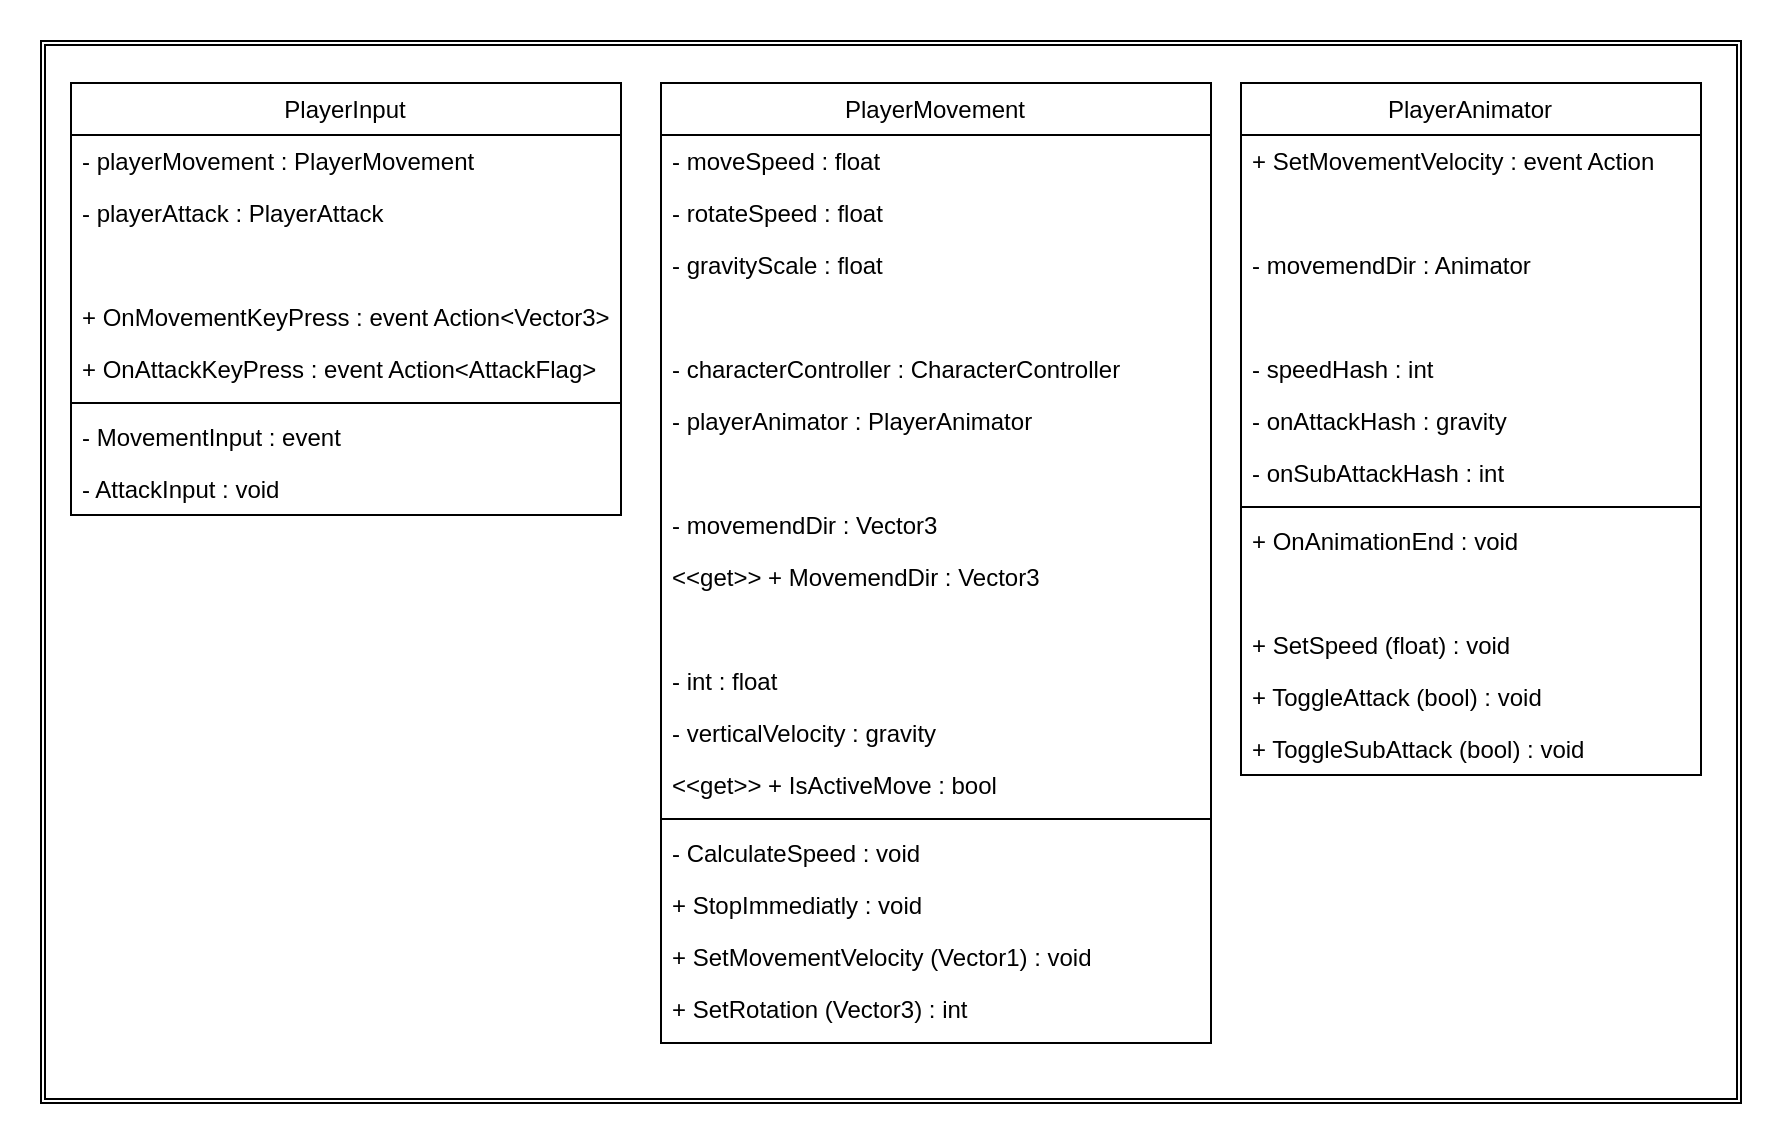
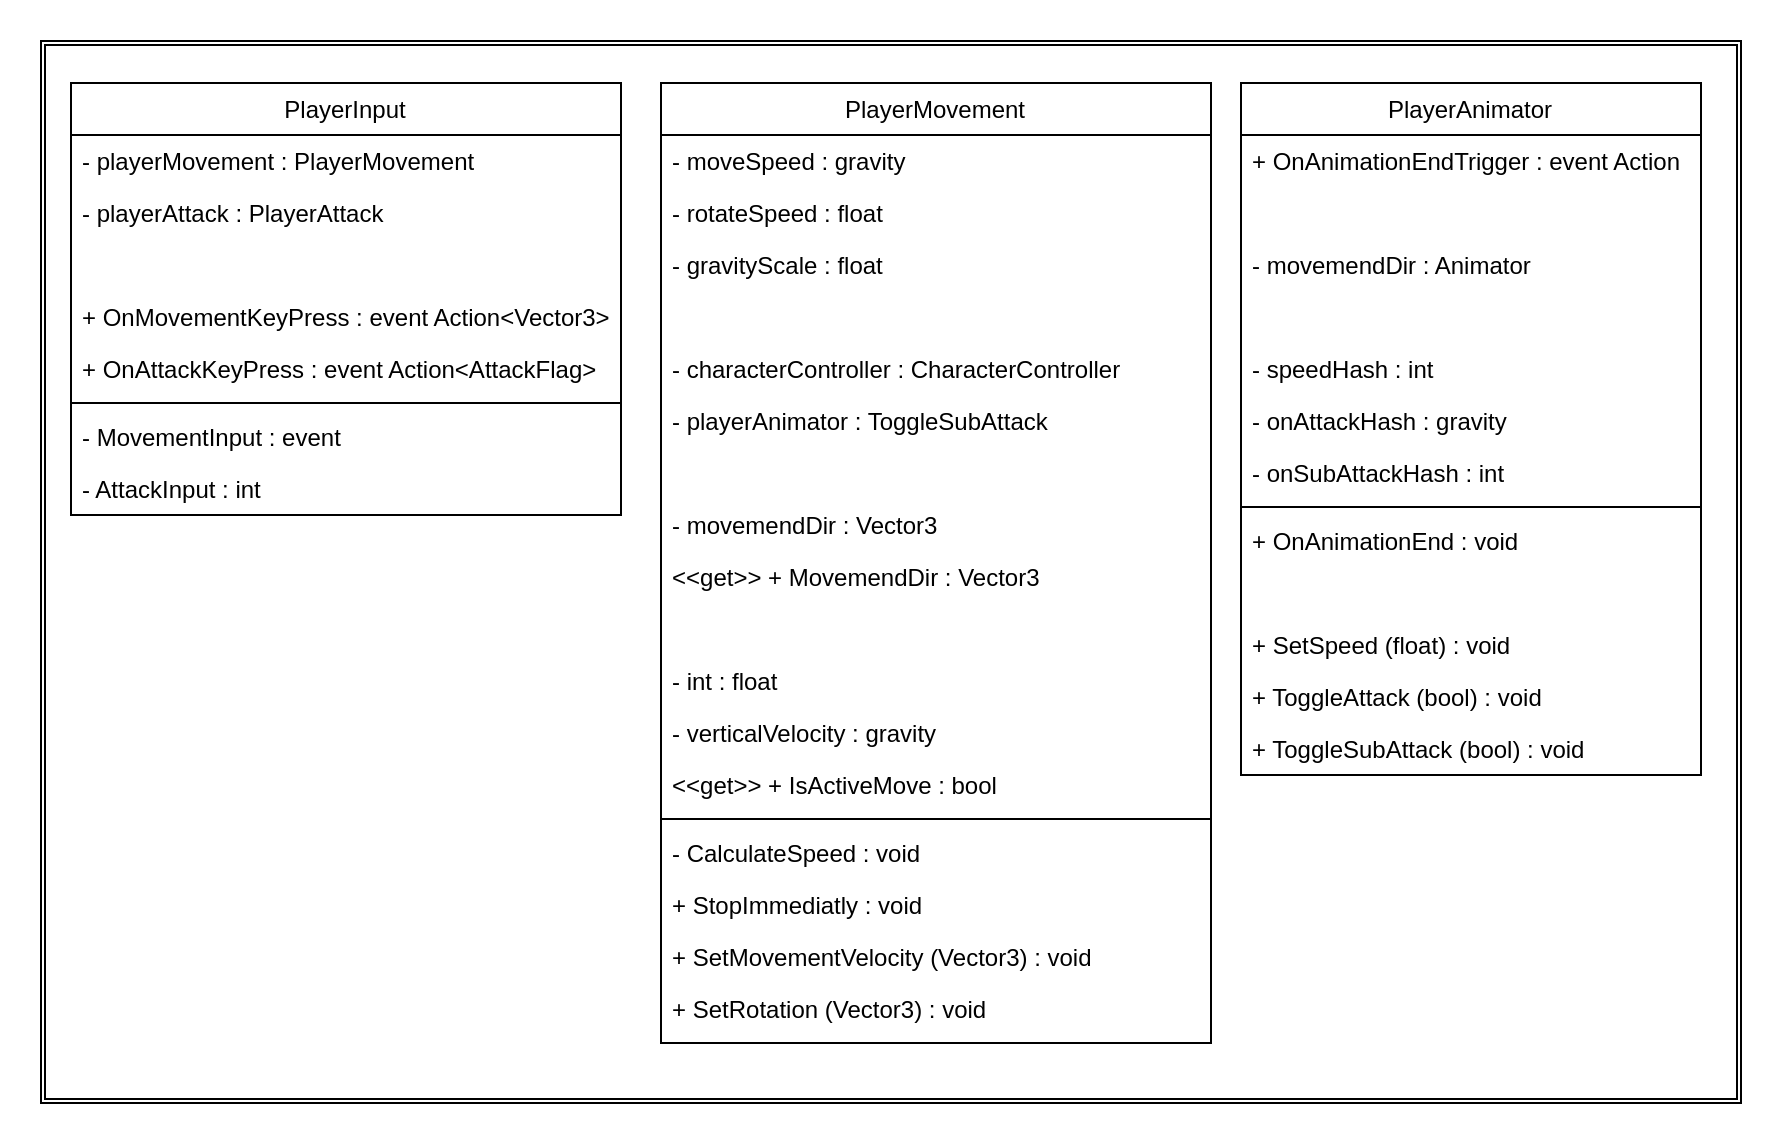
(784, 162) -> (798, 162)
(1469, 162) -> (1479, 162)
(869, 422) -> (879, 422)
(201, 490) -> (194, 490)
(906, 958) -> (906, 958)
(848, 1010) -> (855, 1010)
